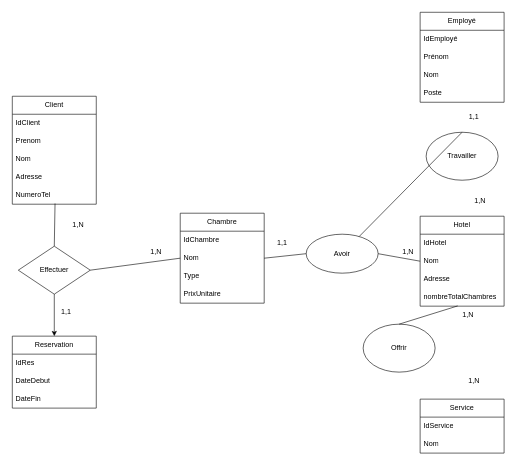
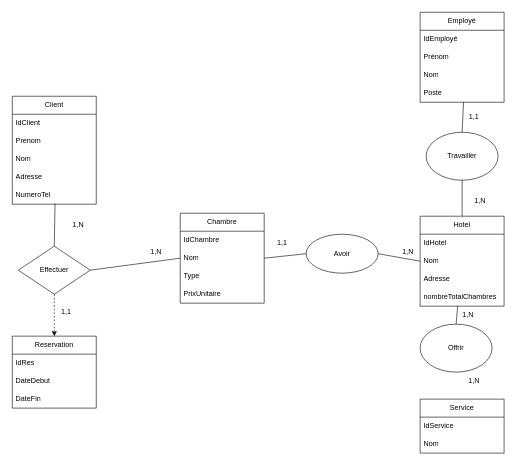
(411, 184) -> (463, 118)
none -> (462, 198)
(54, 312) -> (54, 312)
(399, 348) -> (456, 348)
